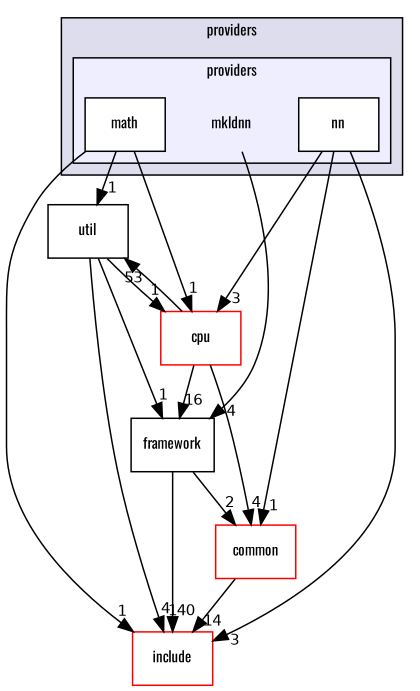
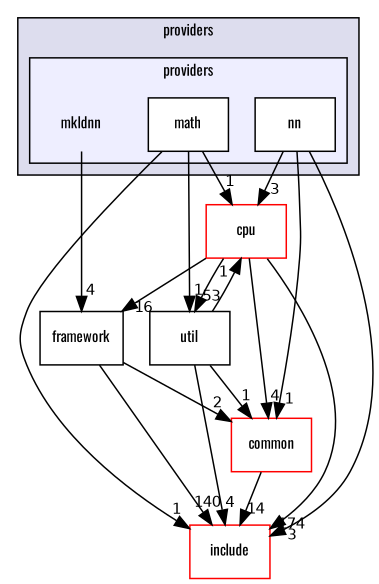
(128, 331) -> (226, 386)
none -> (332, 390)
